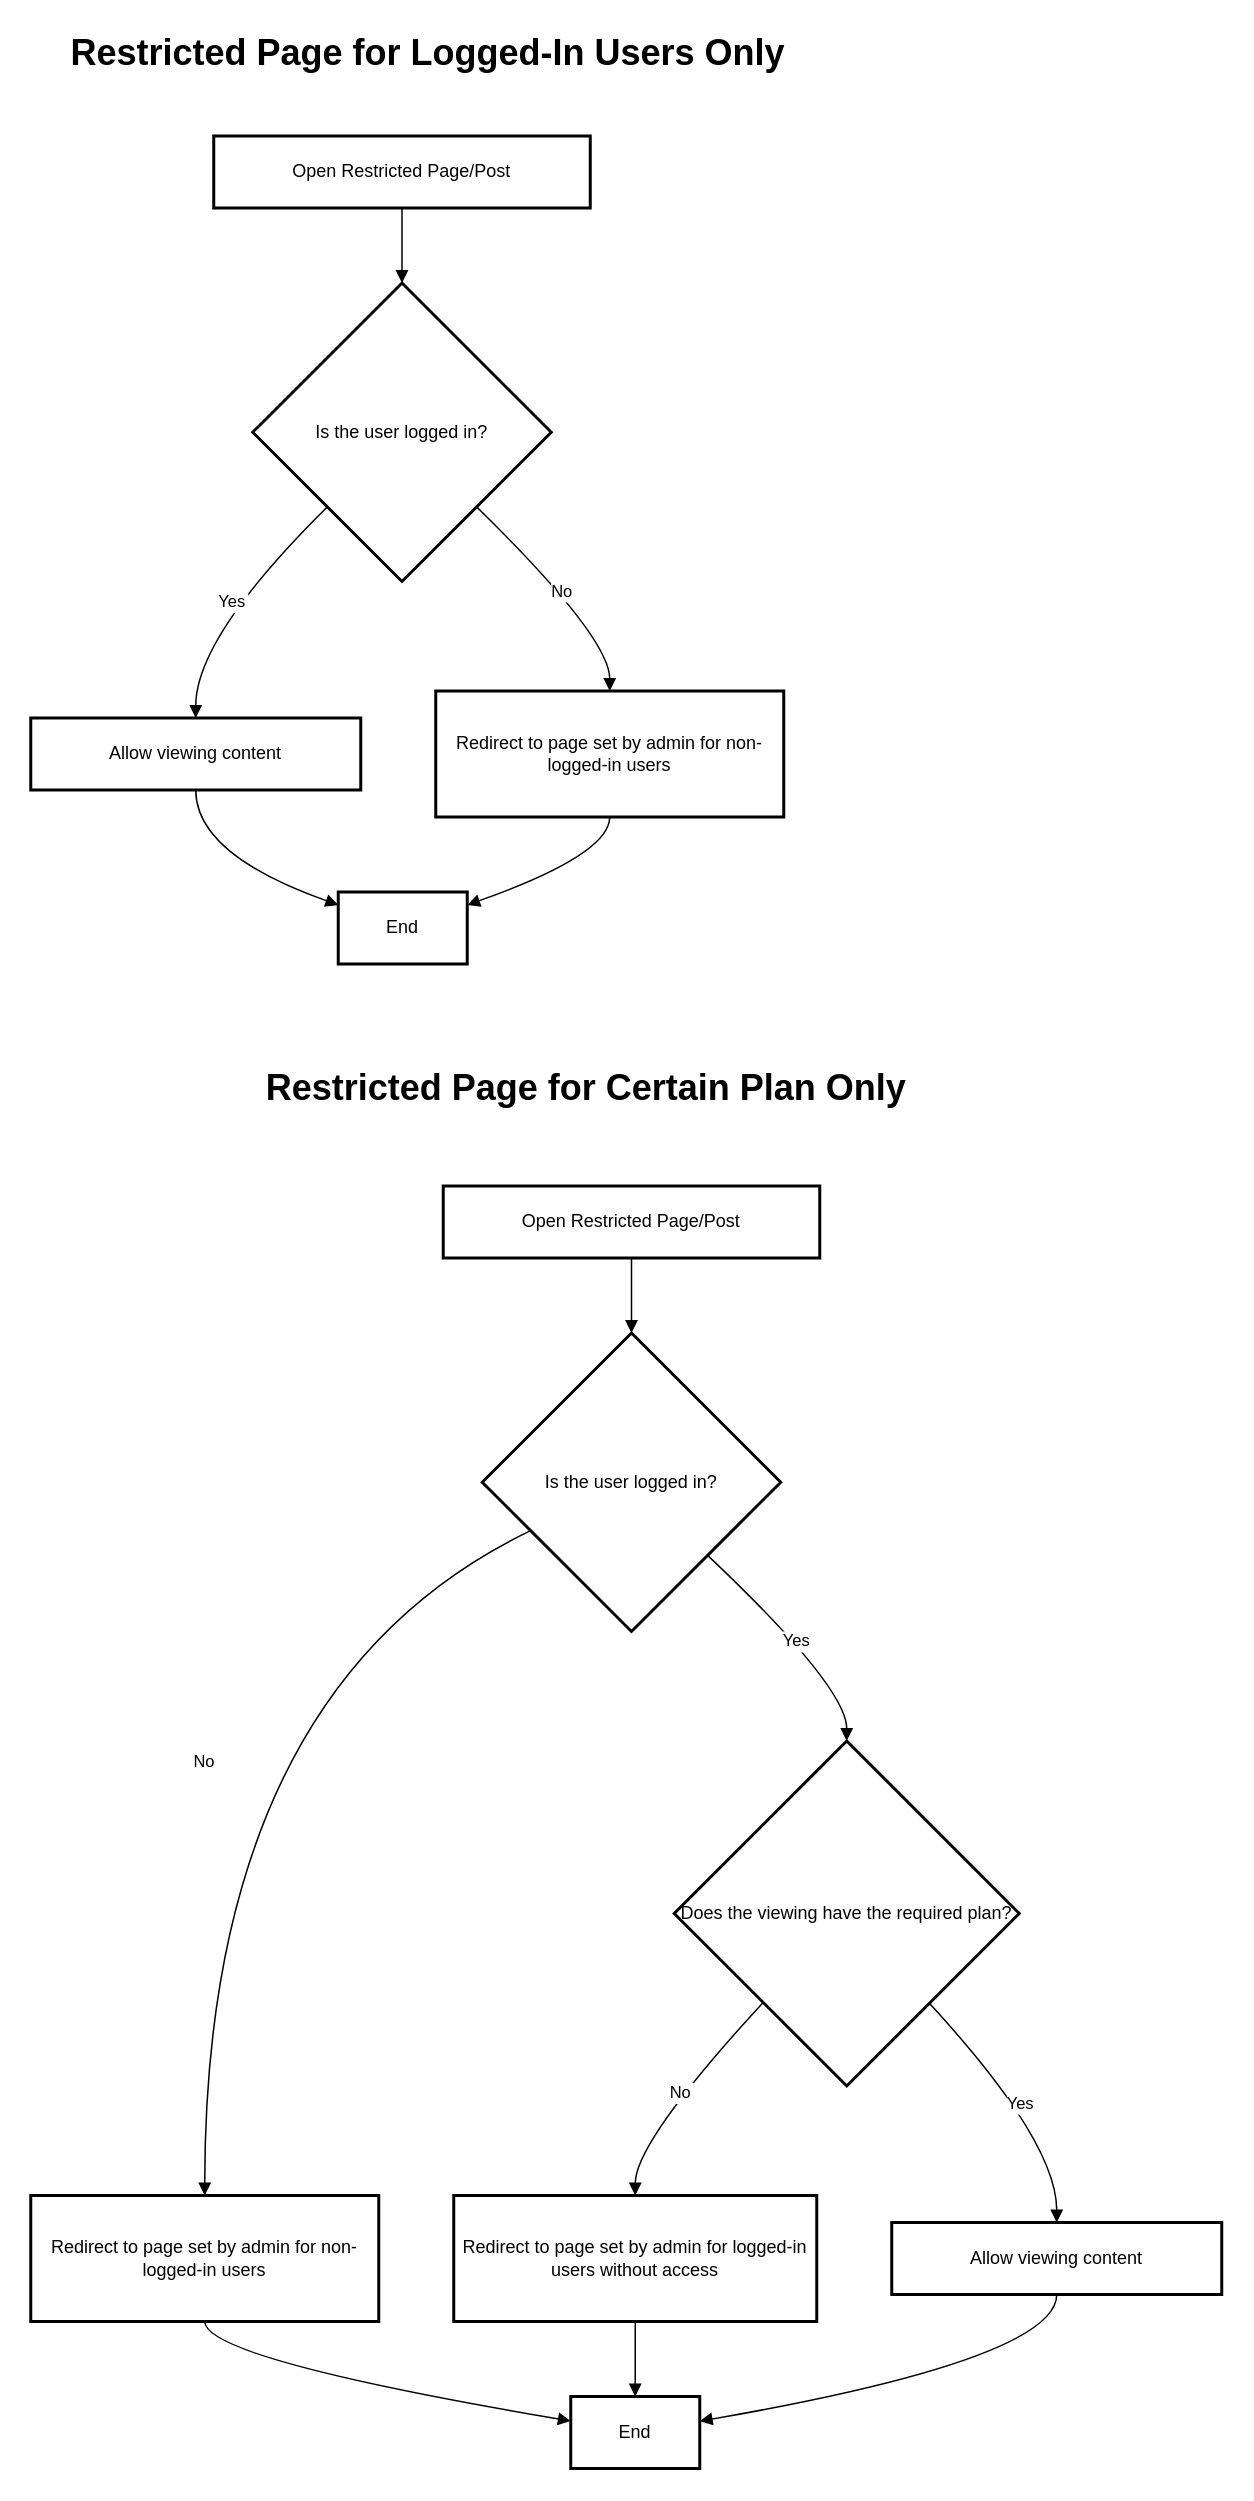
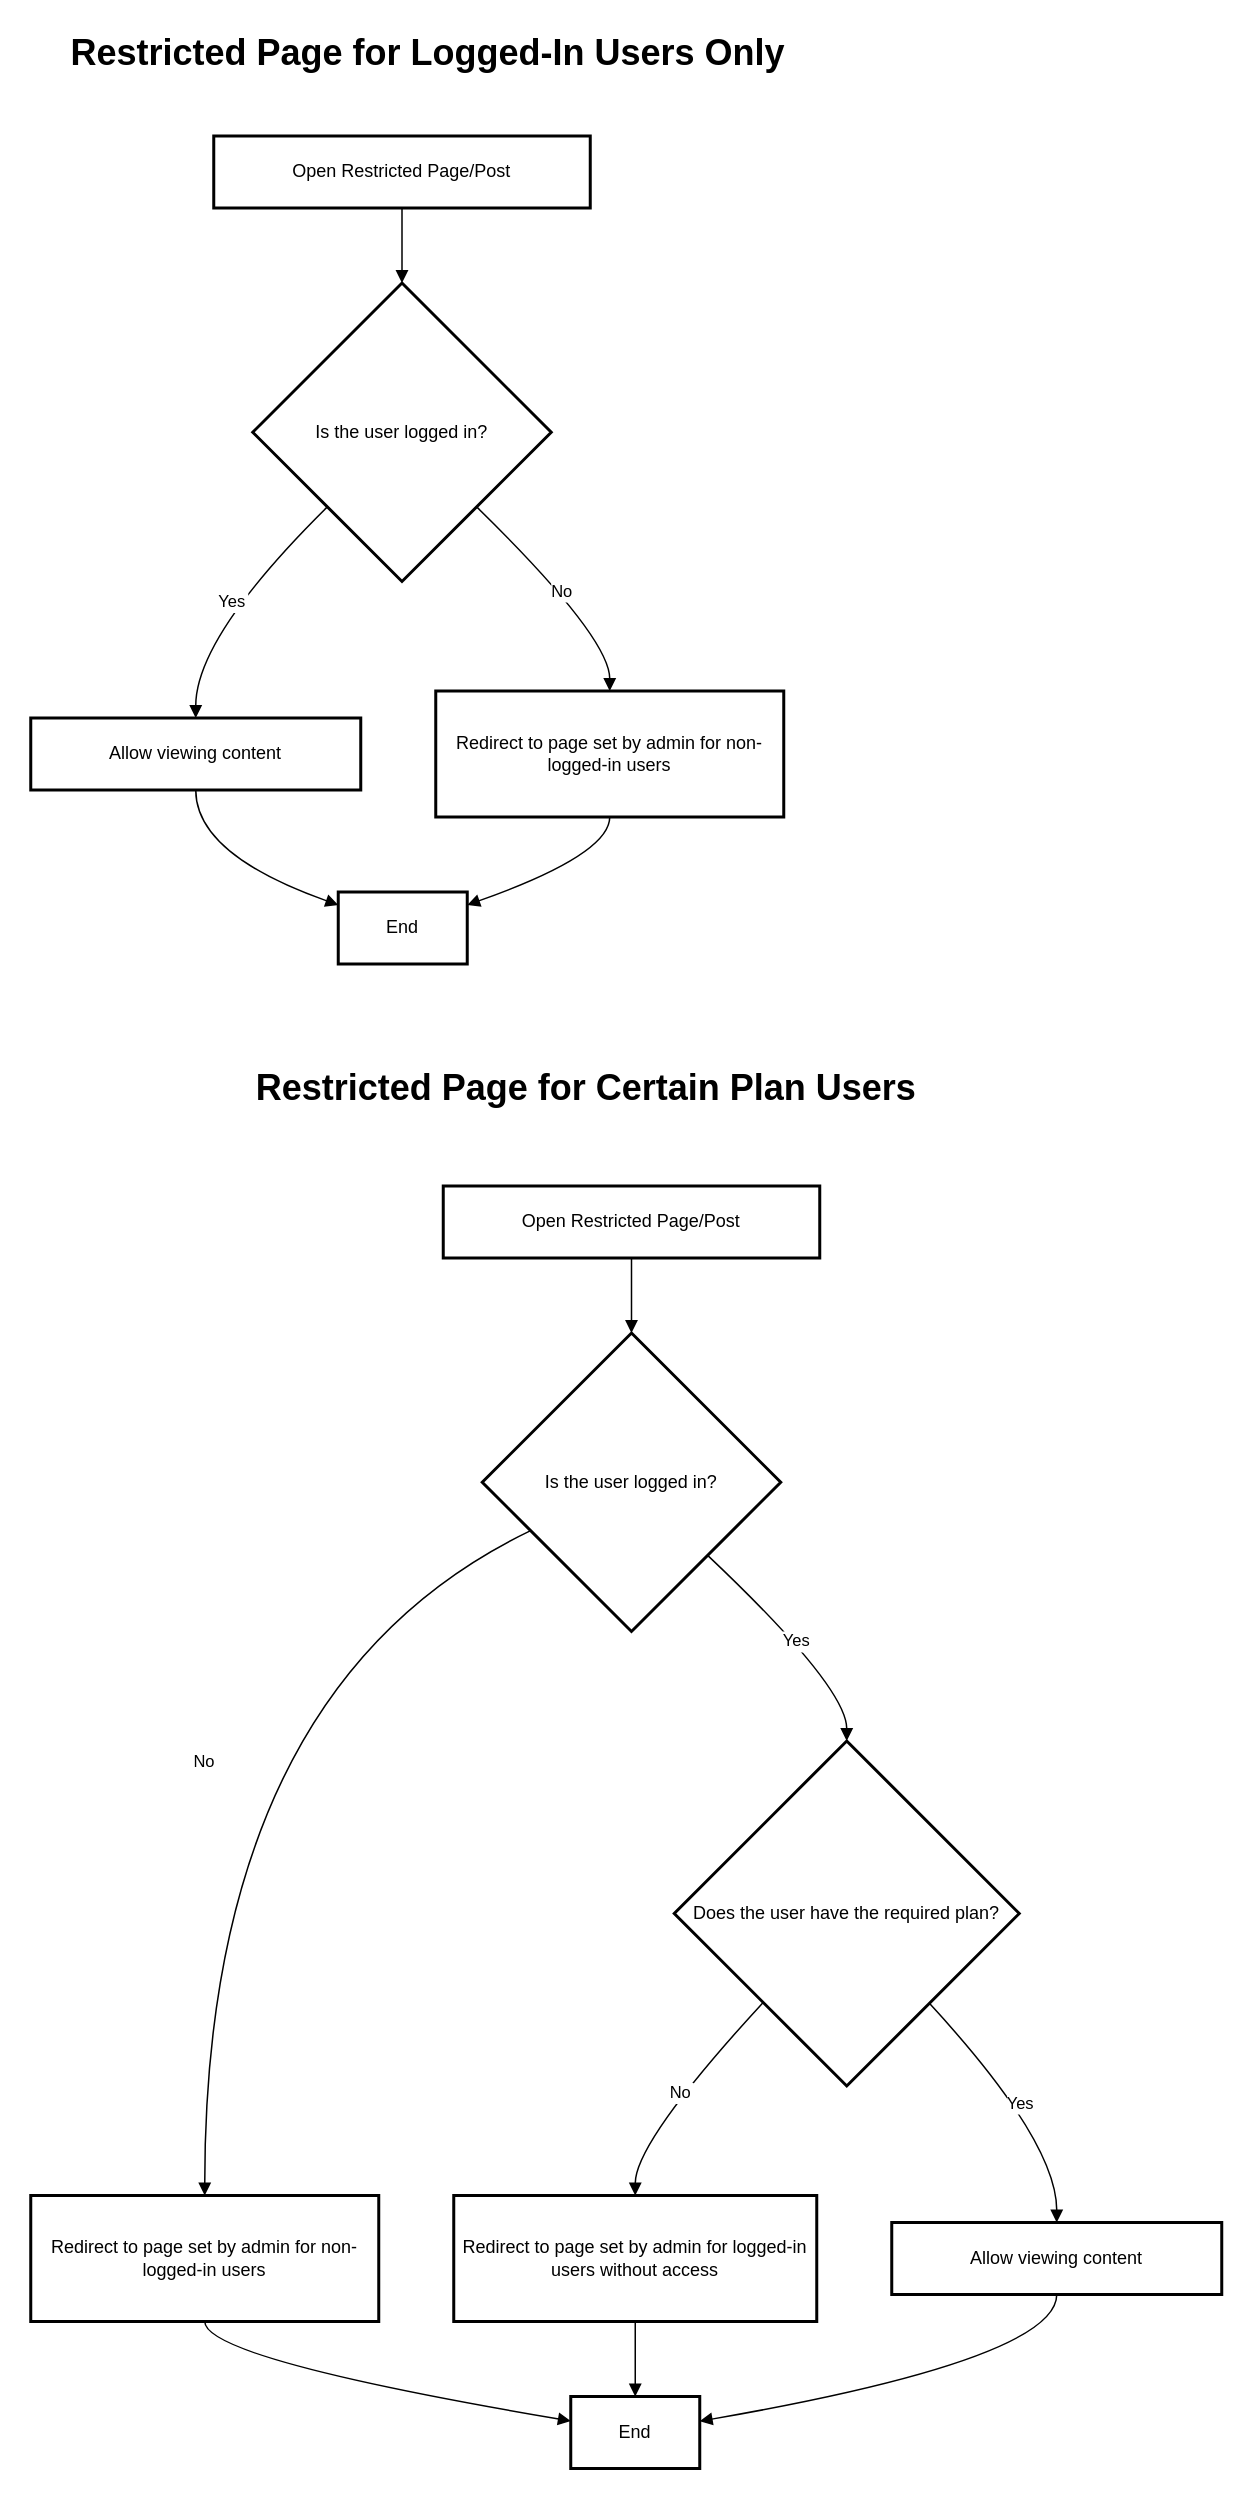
(587, 1088) -> (587, 1088)
(847, 1913) -> (847, 1913)
